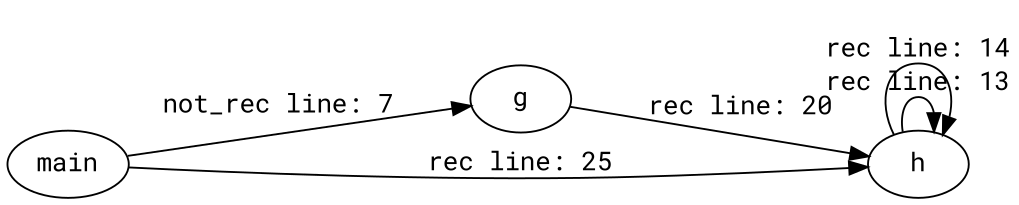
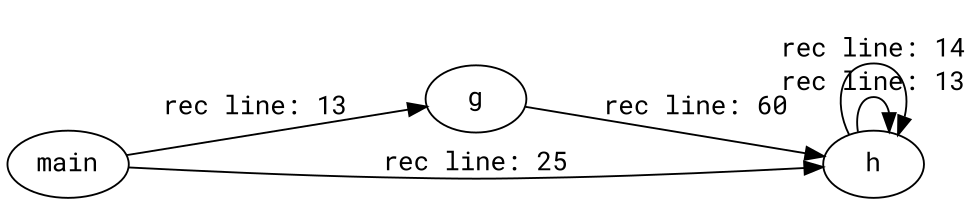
(278, 105) -> (256, 107)
(741, 107) -> (696, 107)
